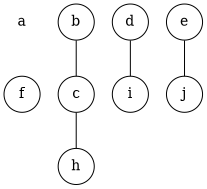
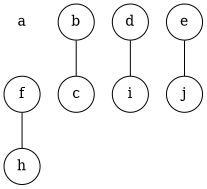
(76, 130) -> (22, 130)
